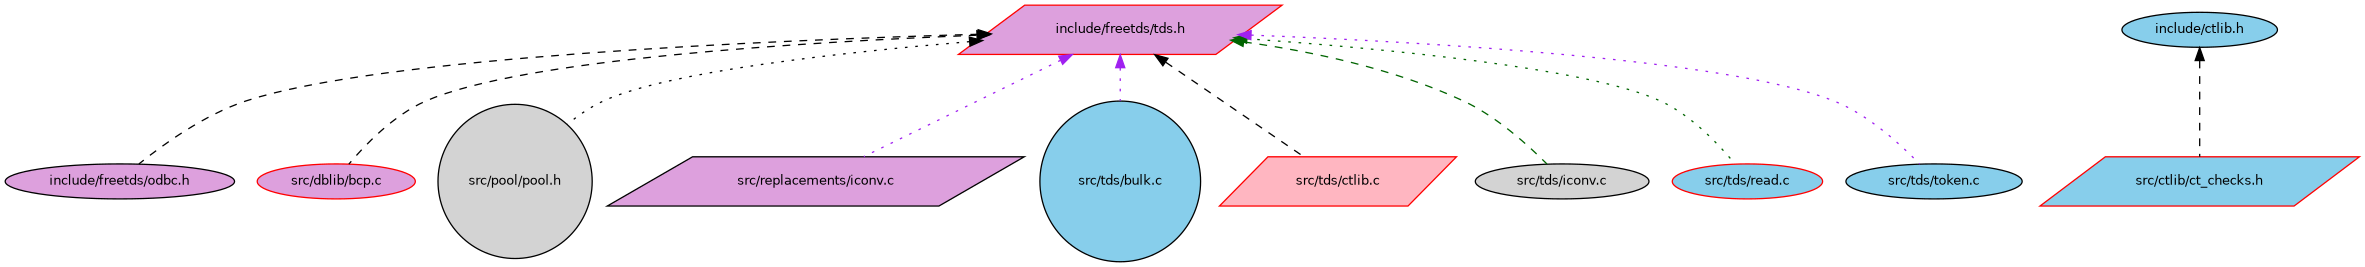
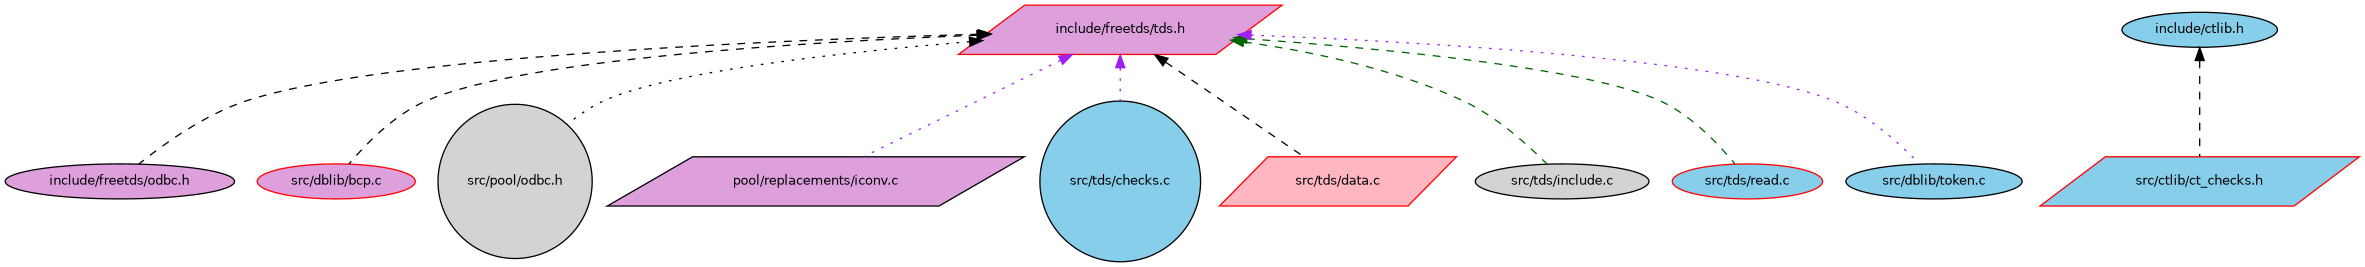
(1504, 65) -> (1504, 65)
(515, 181) -> (515, 181)
(816, 181) -> (816, 181)
(1120, 181) -> (1120, 181)
(1338, 181) -> (1338, 181)
(1562, 181) -> (1562, 181)
(1934, 181) -> (1934, 181)
